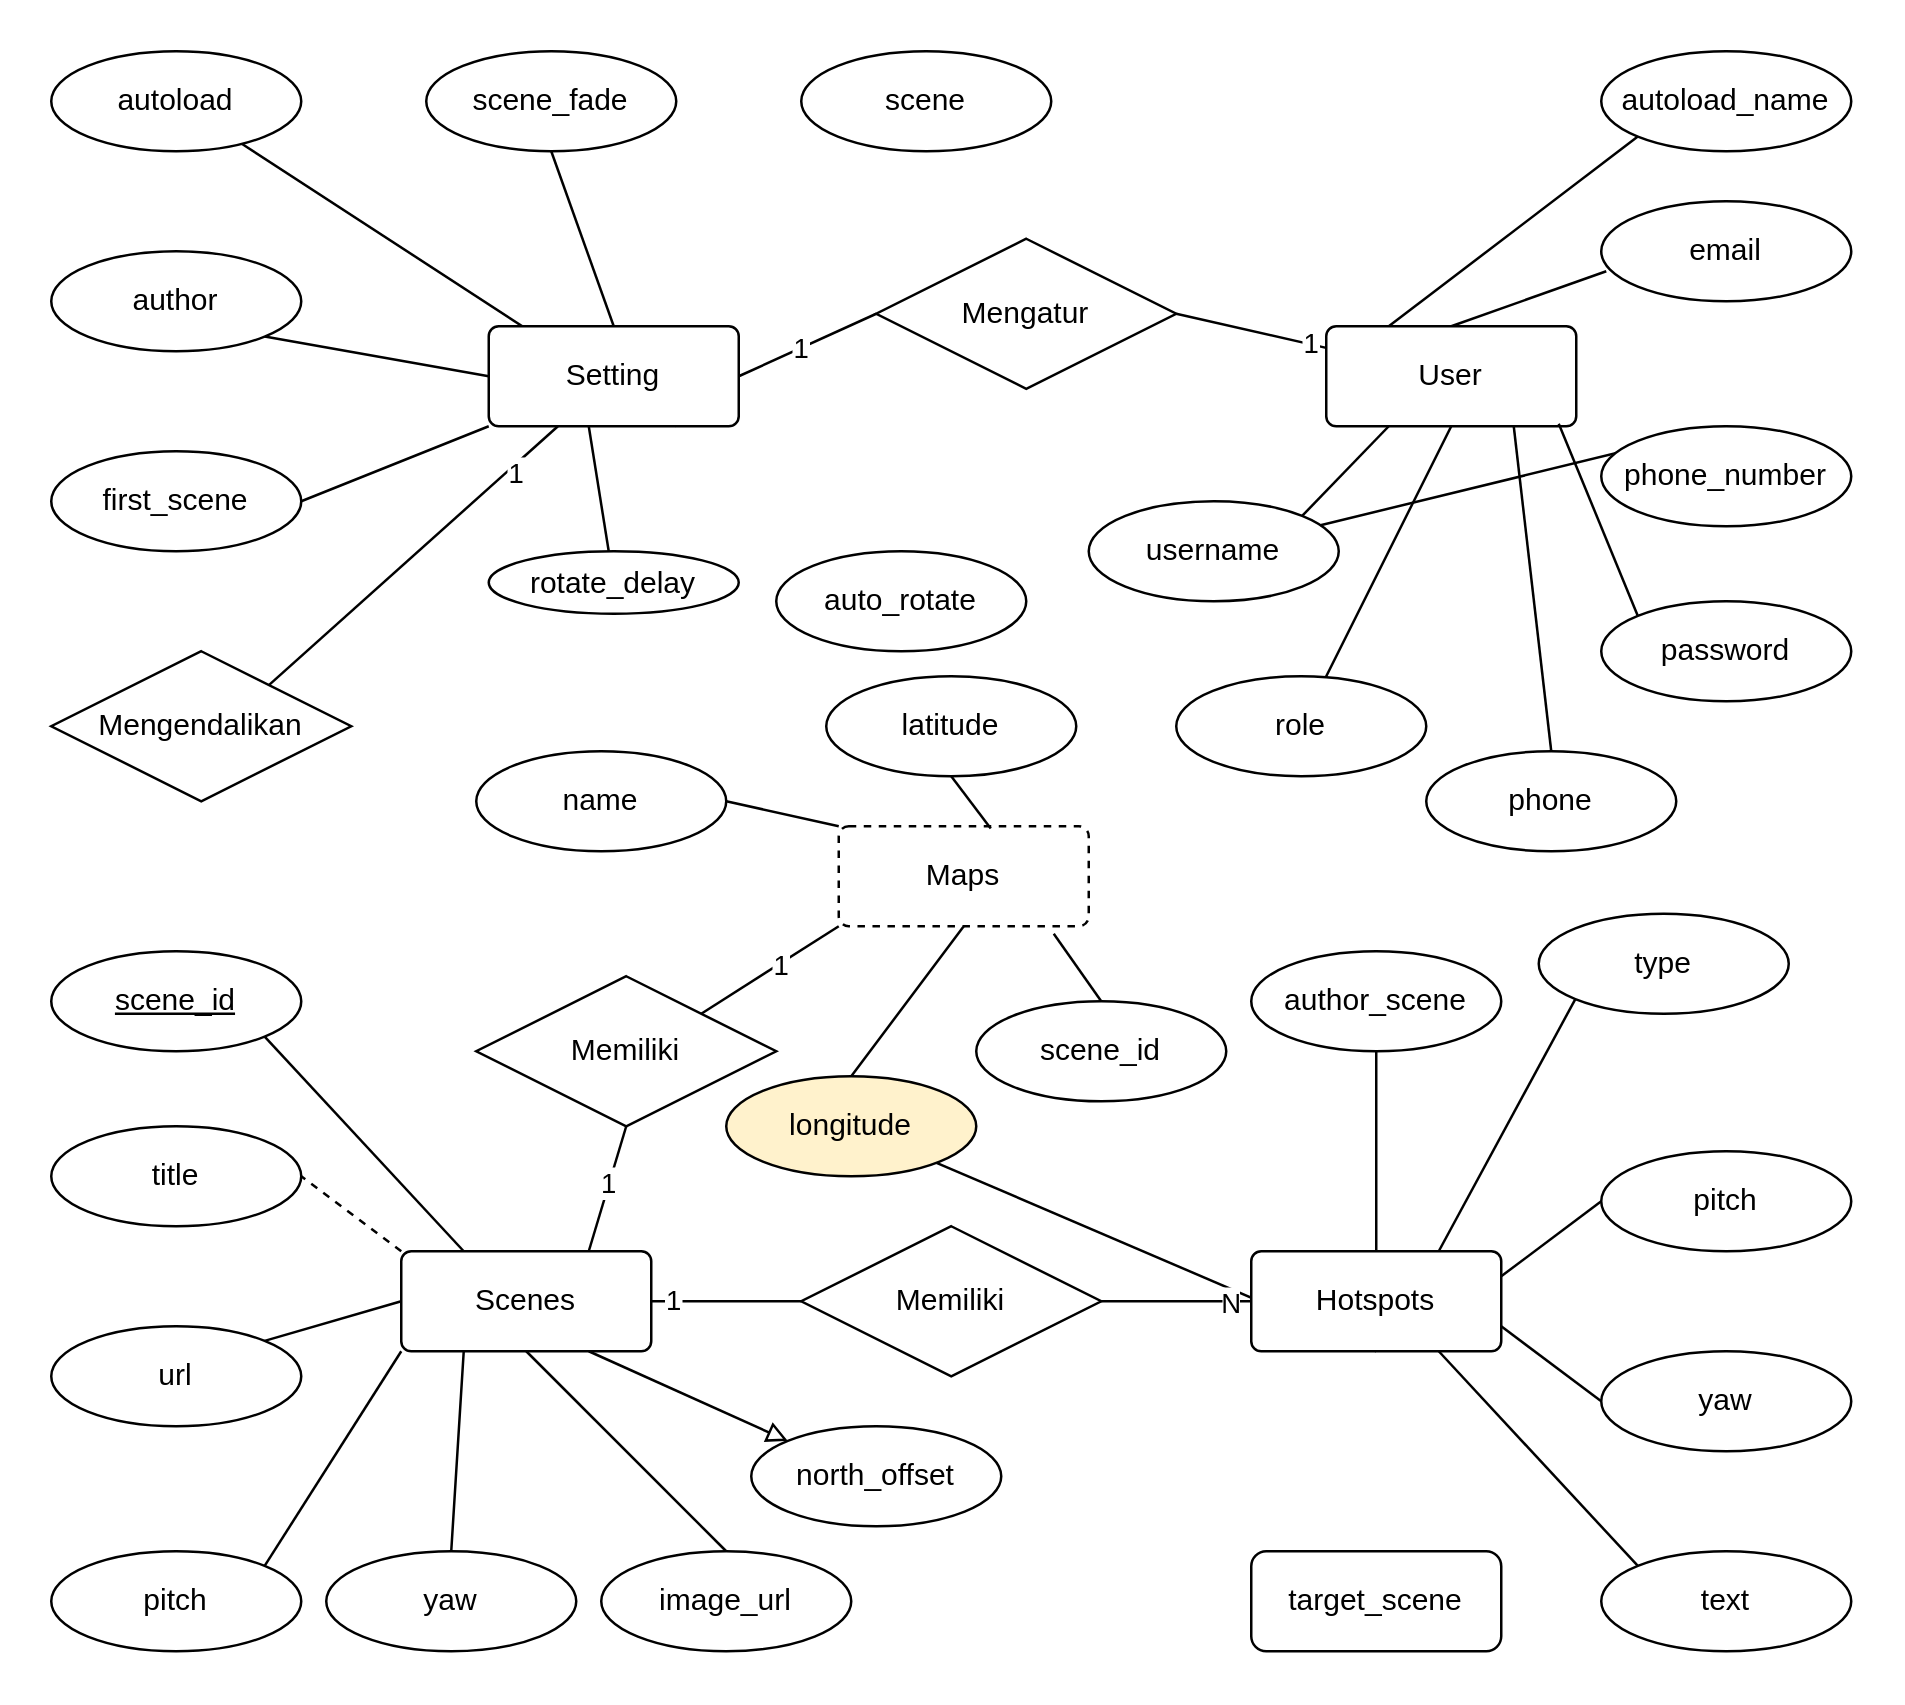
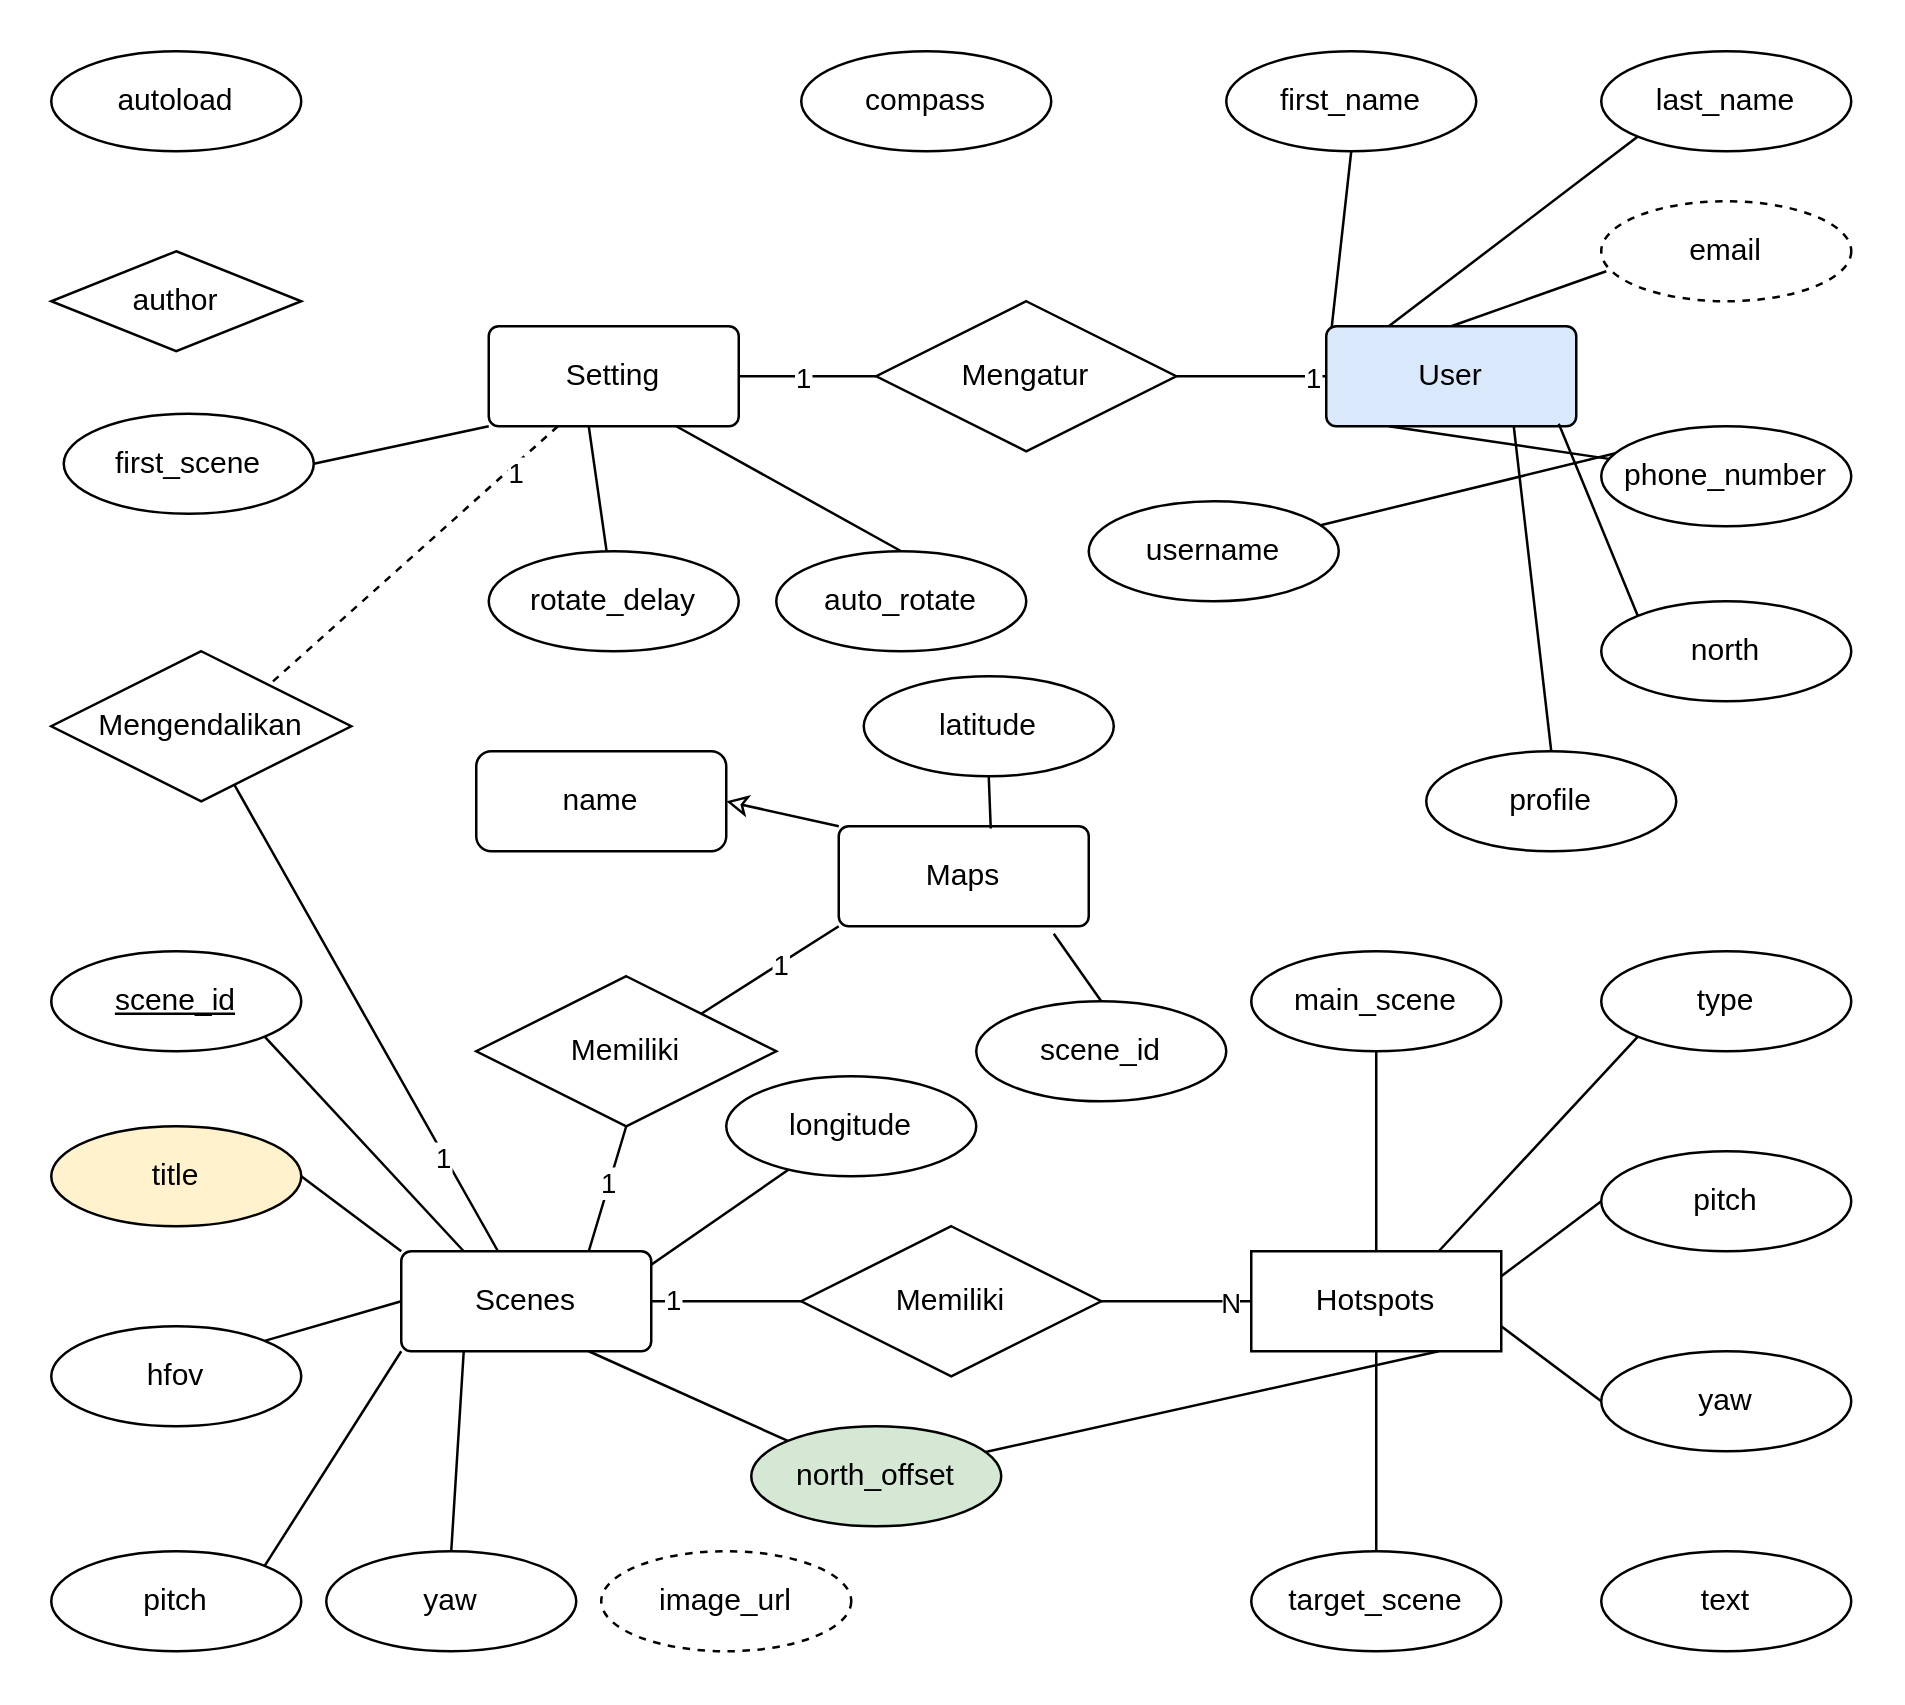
(551, 101) -> none
(926, 101) -> (926, 101)
none -> (1351, 101)
(1726, 101) -> (1726, 101)
(383, 235) -> (788, 489)
(583, 239) -> none
none -> (1341, 240)
(1726, 251) -> (1726, 251)
(176, 301) -> (176, 301)
(1026, 314) -> (1026, 376)
(376, 356) -> none
(1451, 376) -> (1451, 376)
(1345, 471) -> (1481, 440)
(176, 501) -> (189, 464)
(389, 578) -> (389, 578)
(614, 583) -> (614, 601)
(1368, 592) -> none
(1726, 651) -> (1726, 651)
(951, 726) -> (989, 726)
(1301, 726) -> none
(601, 801) -> (601, 801)
(1551, 801) -> (1551, 801)
(736, 803) -> (744, 805)
(964, 876) -> (964, 876)
(1664, 964) -> (1726, 1001)
(908, 1001) -> none
(1376, 1001) -> (1376, 1001)
none -> (366, 1018)
(851, 1126) -> (851, 1126)
(176, 1176) -> (176, 1176)
(351, 1213) -> (351, 1213)
(1083, 1225) -> (1376, 1460)
(1376, 1301) -> (1376, 1301)
(176, 1376) -> (176, 1376)
(768, 1432) -> (776, 1436)
(626, 1451) -> (720, 1217)
(1538, 1459) -> (1179, 1409)
(876, 1476) -> (876, 1476)
(726, 1601) -> (726, 1601)
(1376, 1601) -> (1376, 1601)
